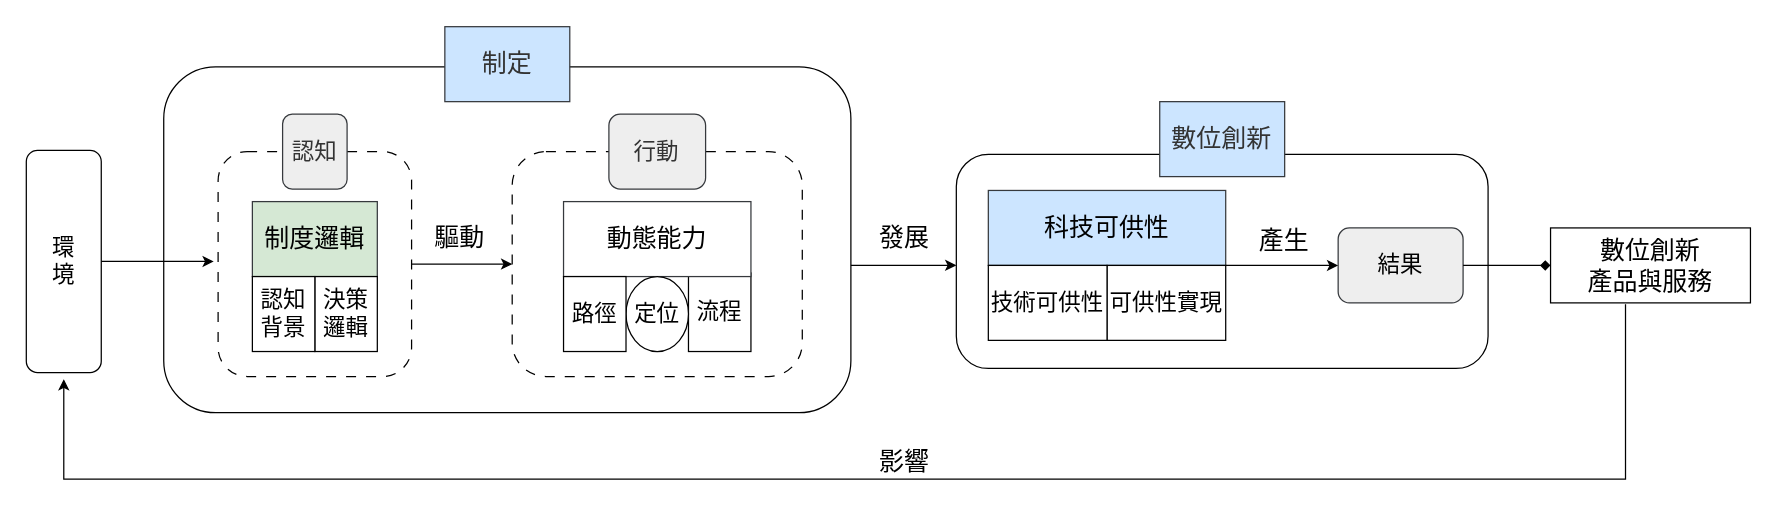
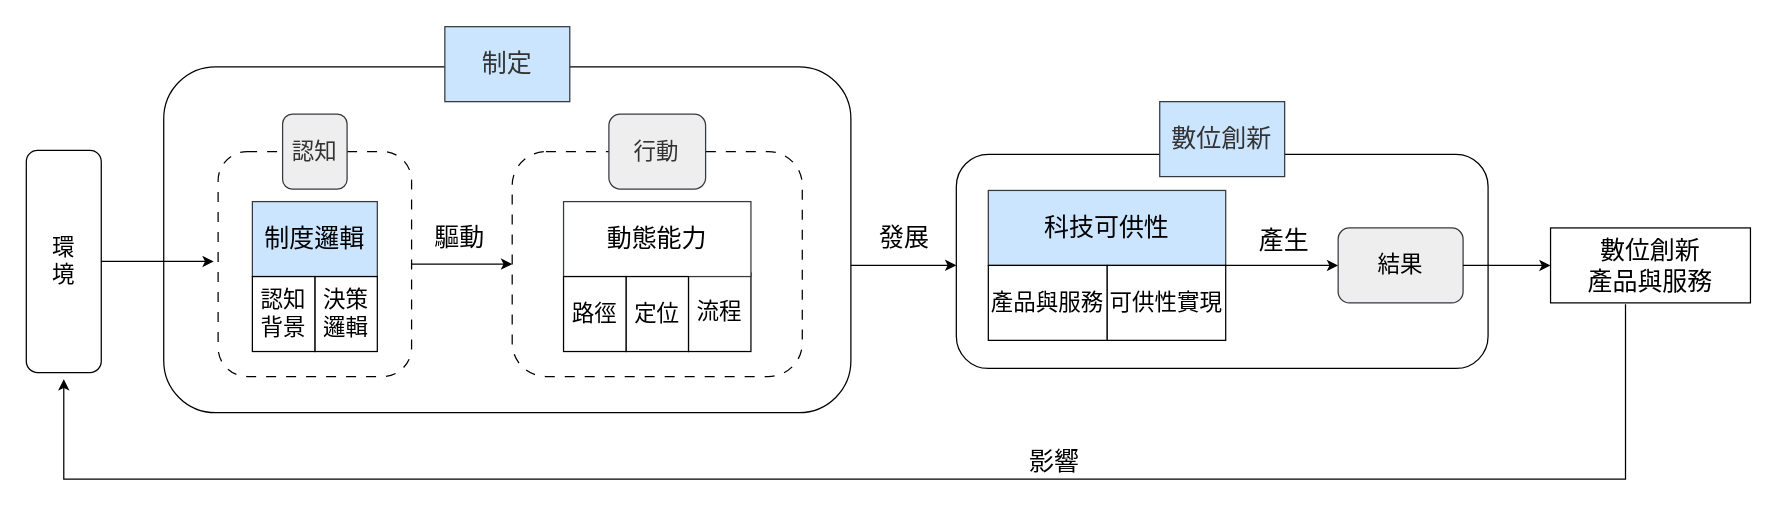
(314, 239) -> (314, 239)
(1539, 266) -> (1540, 266)
(1048, 303) -> (1048, 303)
(657, 314) -> (657, 314)
(904, 461) -> (1054, 461)
